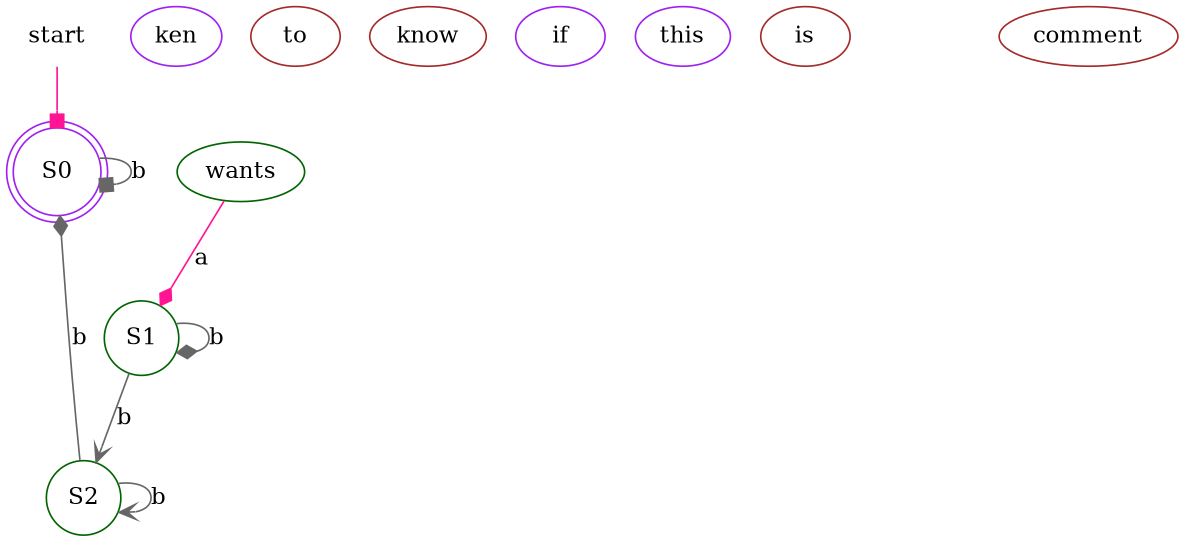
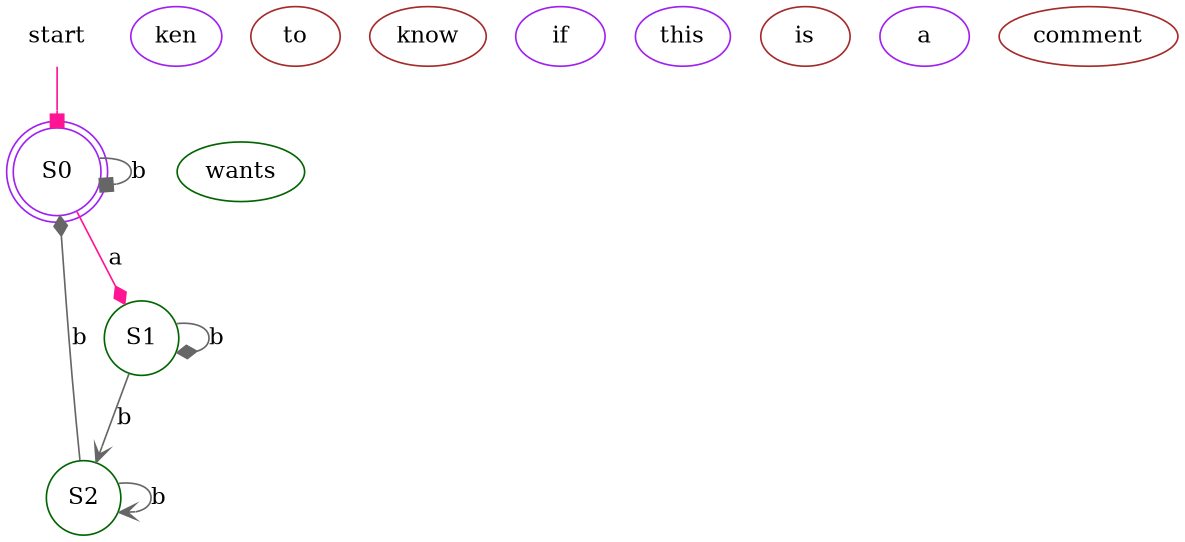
none -> (925, 36)
(198, 244) -> (96, 249)
